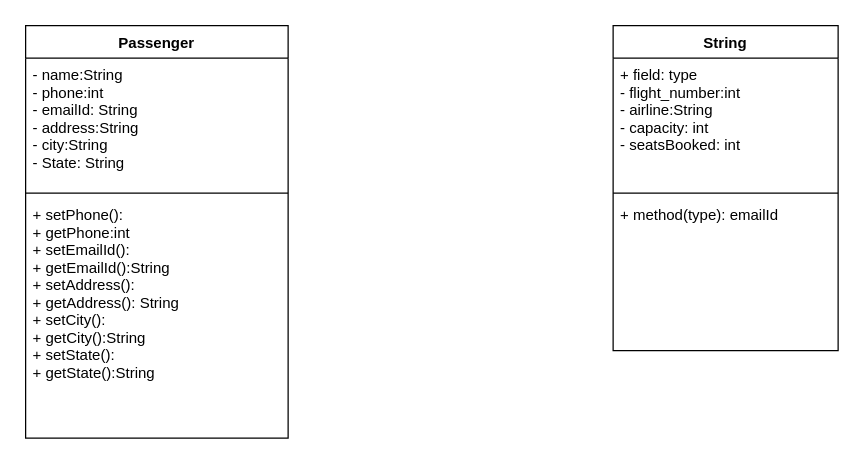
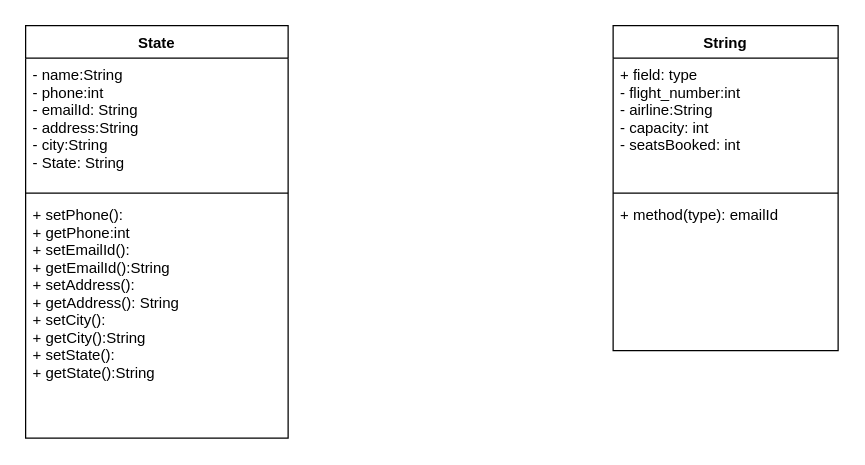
(156, 43) -> (156, 43)
